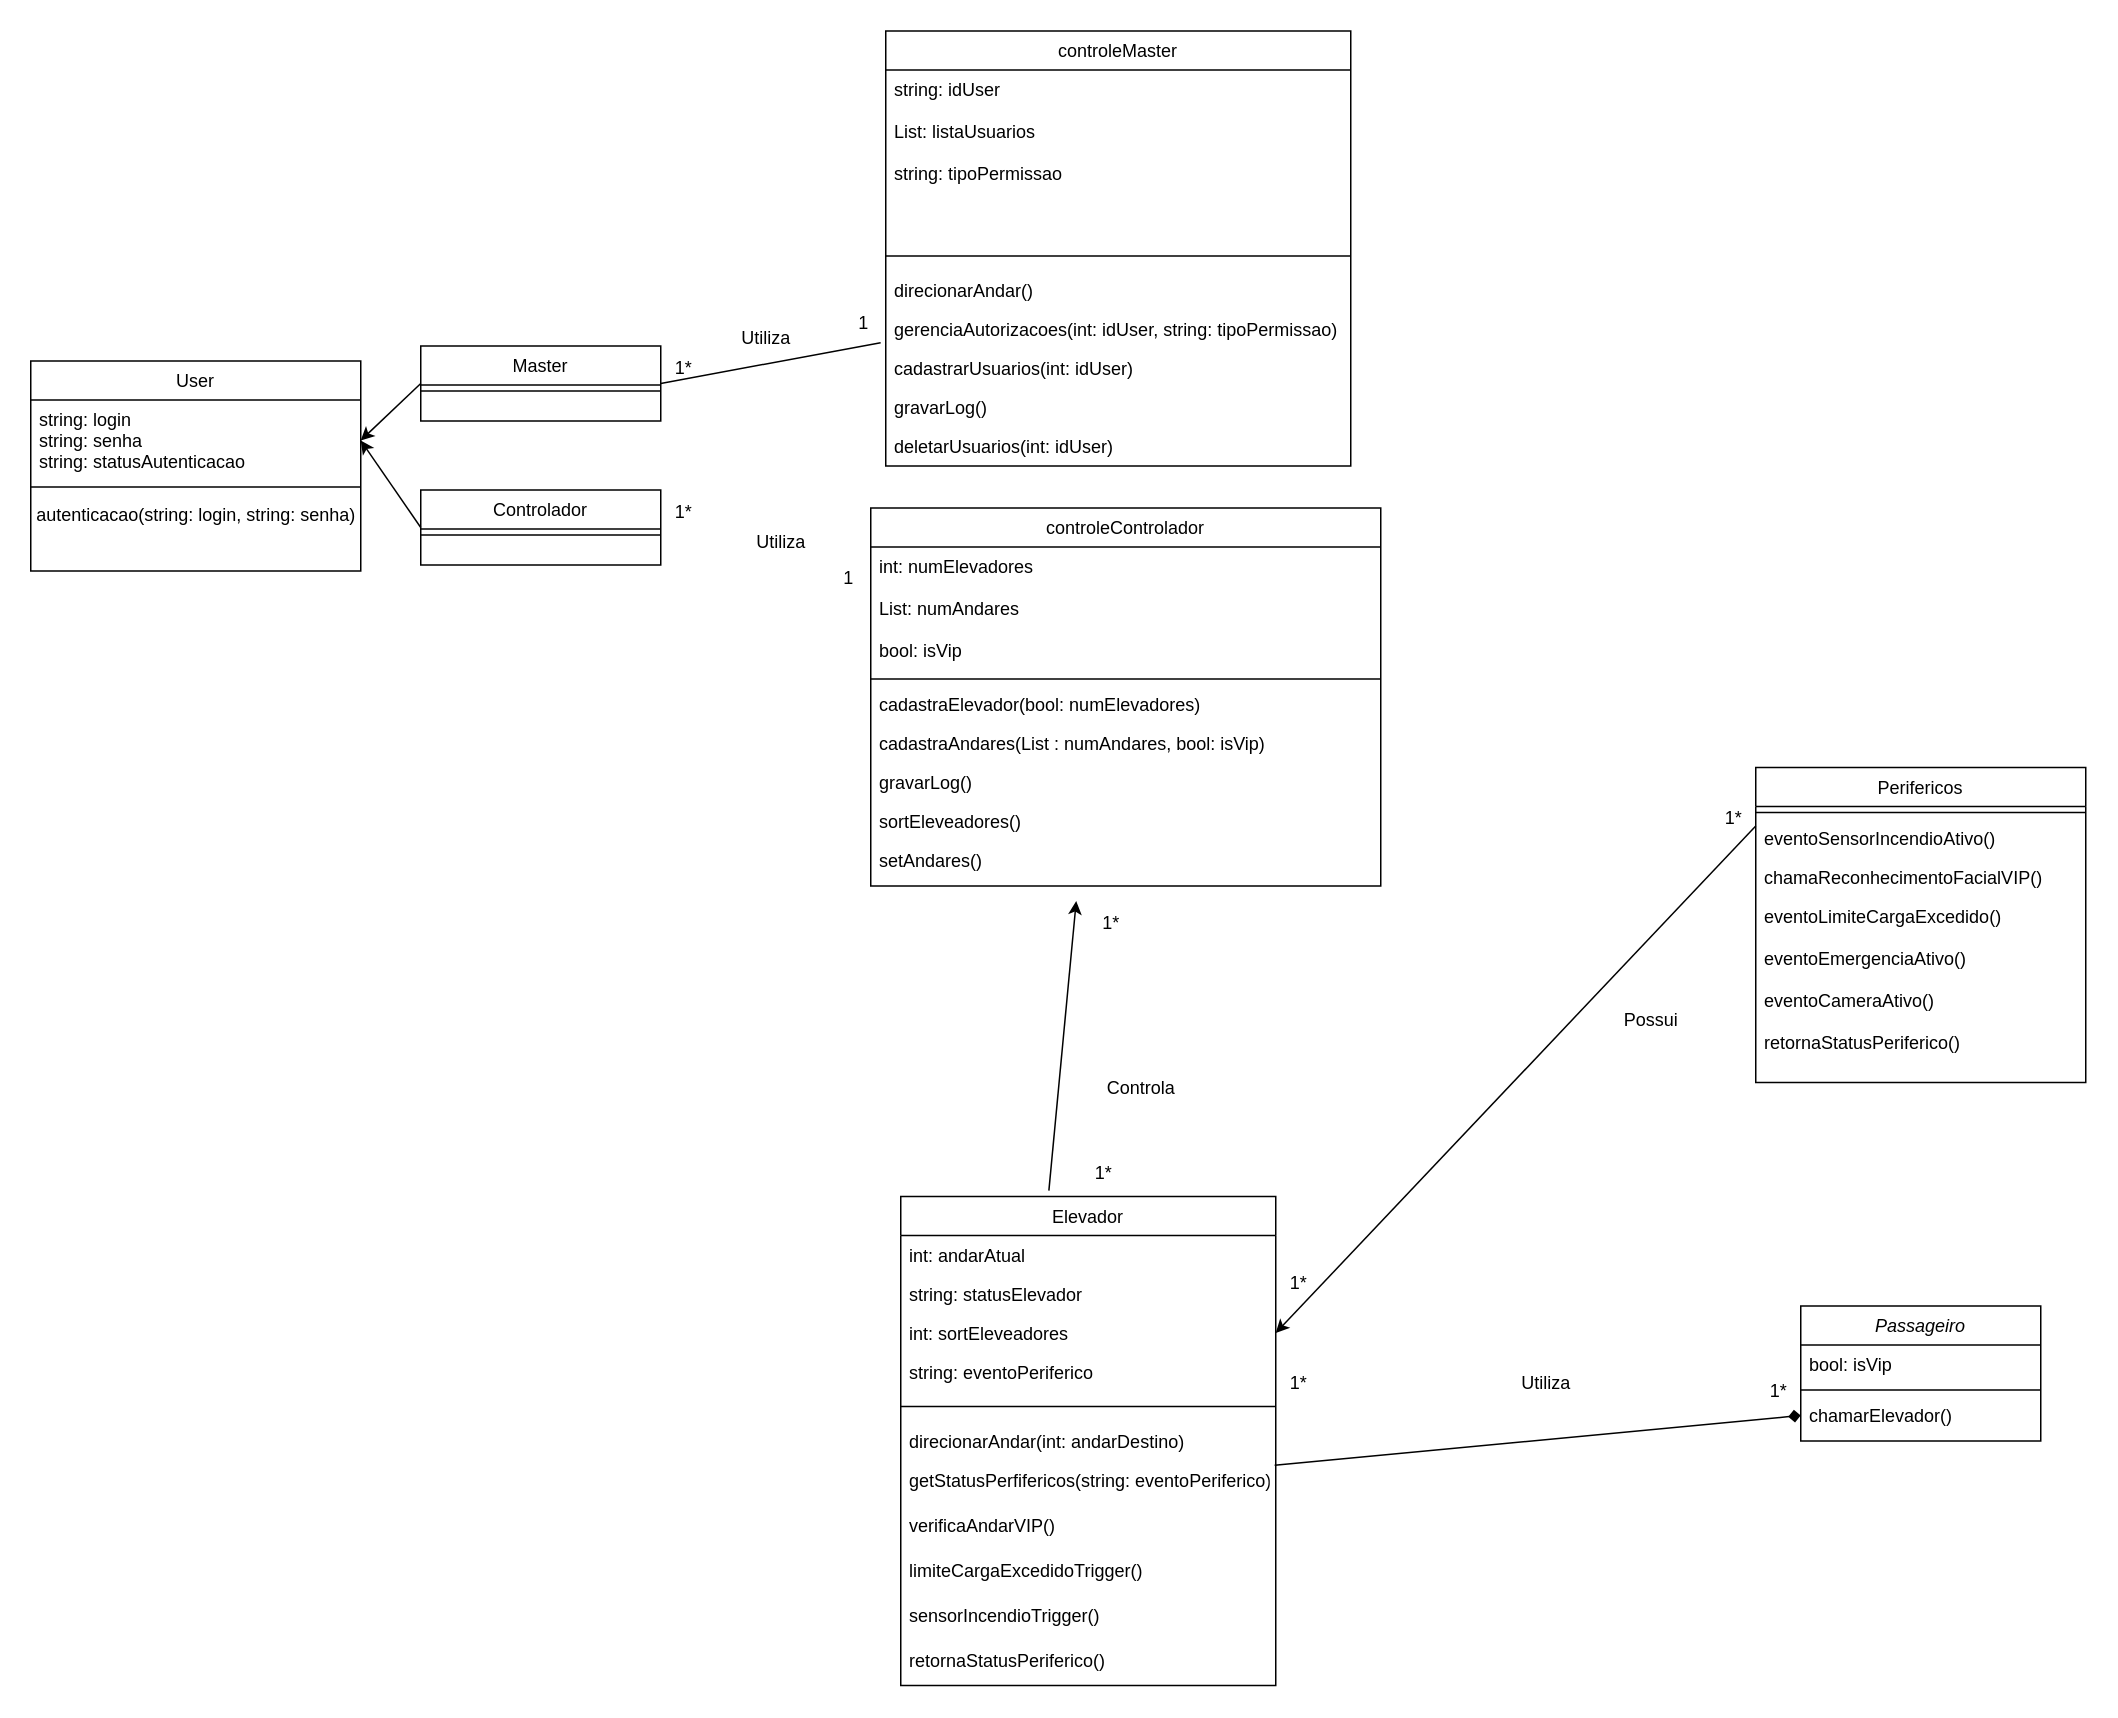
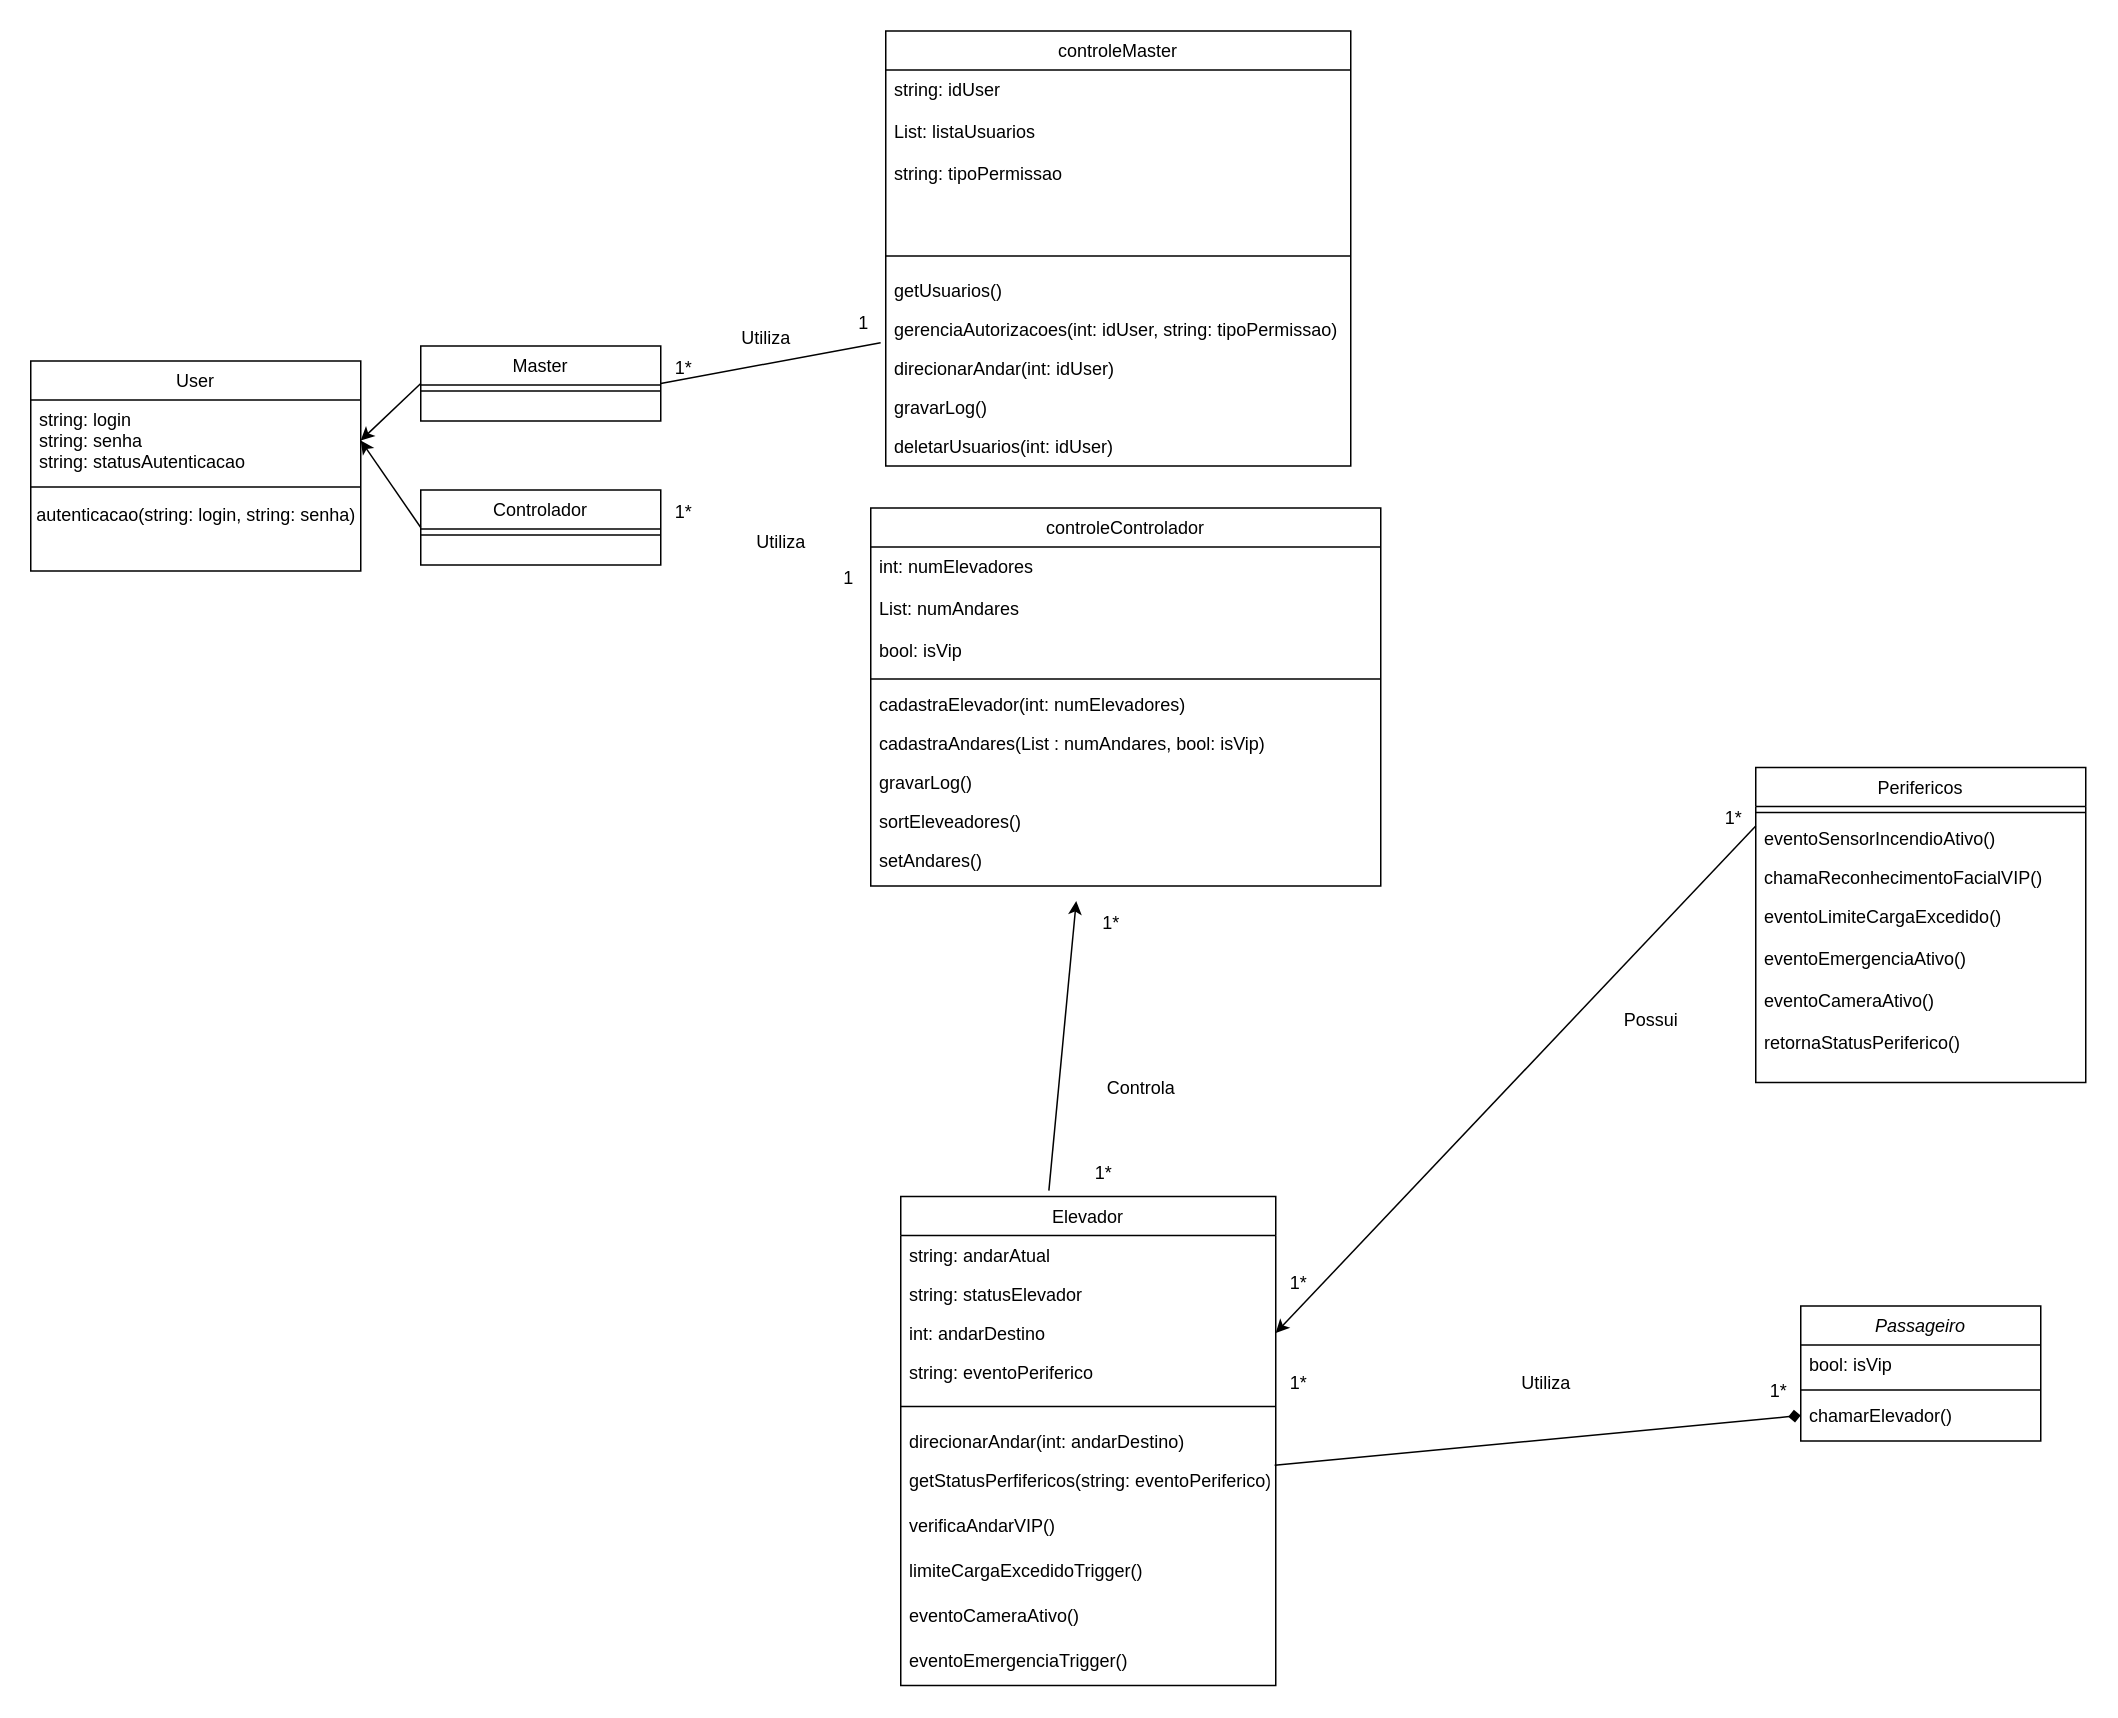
(975, 291) -> (957, 291)
(1034, 369) -> (1021, 369)
(1054, 705) -> (1049, 705)
(975, 1256) -> (990, 1256)
(1000, 1334) -> (985, 1334)
(1020, 1616) -> (1002, 1616)
(1030, 1661) -> (1030, 1661)
